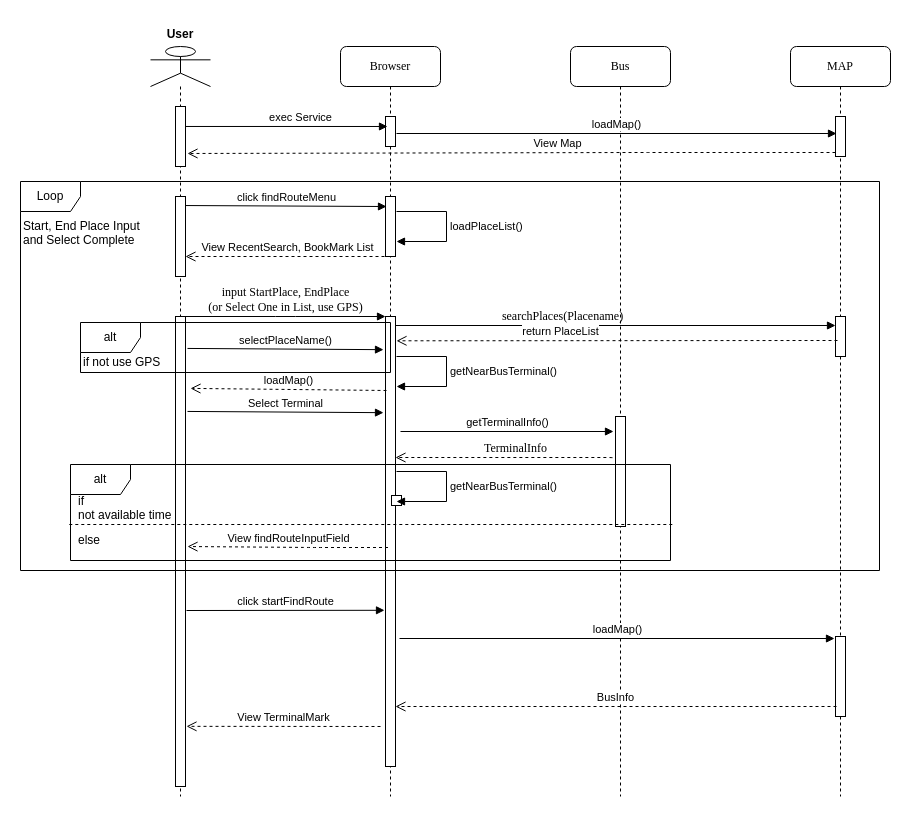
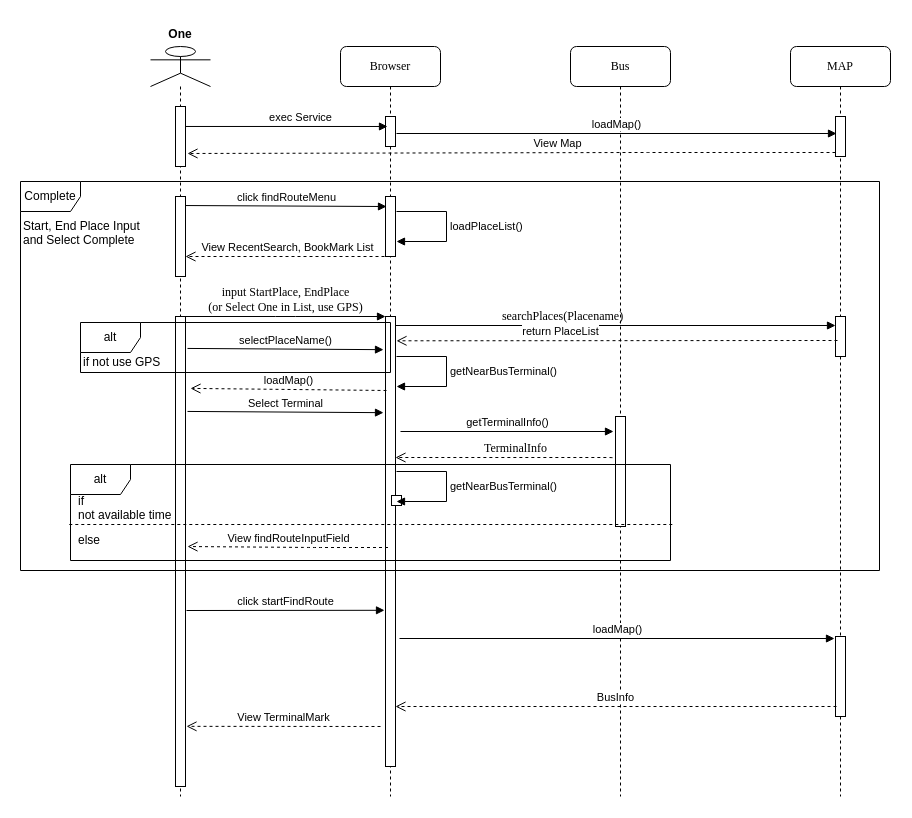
(180, 34) -> (180, 34)
(51, 197) -> (51, 197)
